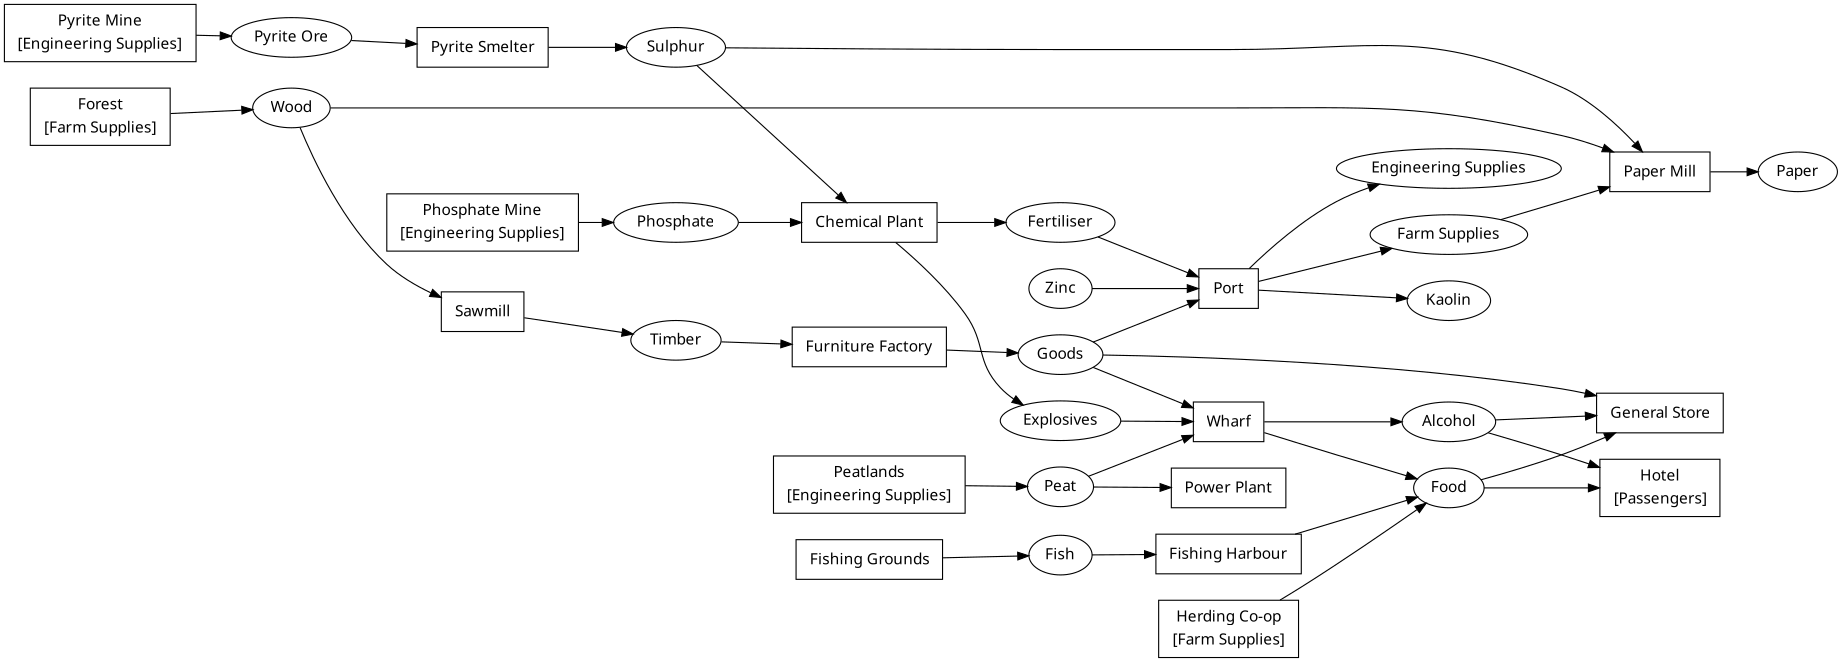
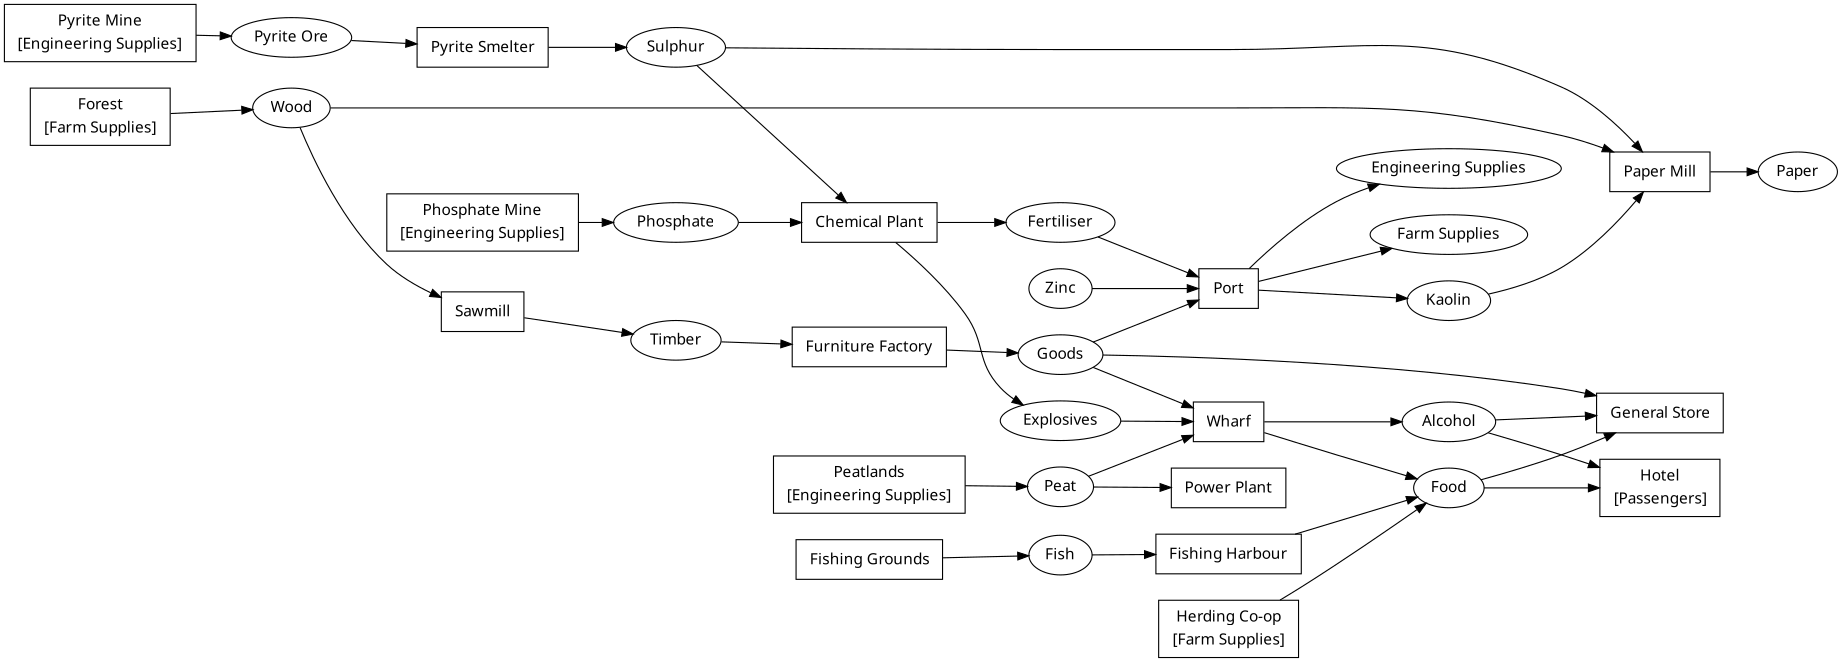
(1550, 205) -> (1571, 261)
